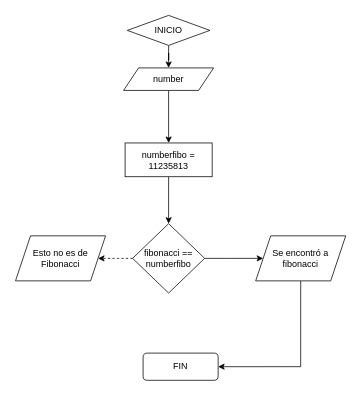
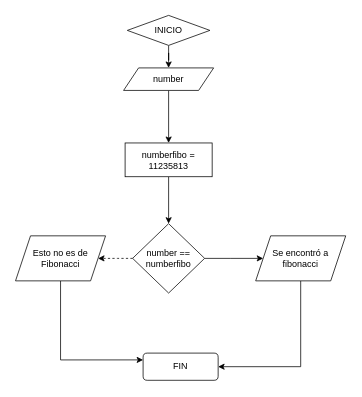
(168, 258) -> (168, 258)
none -> (60, 321)
